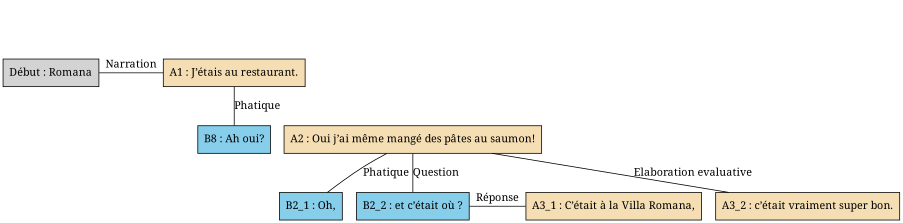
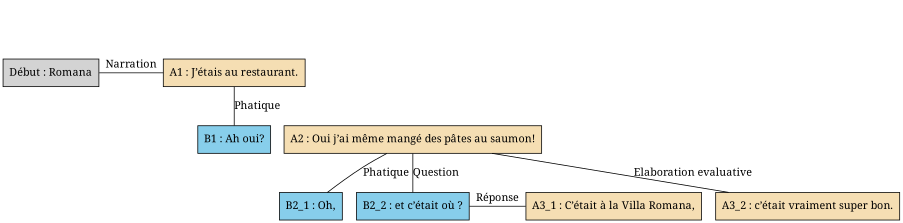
(234, 140) -> (234, 140)
